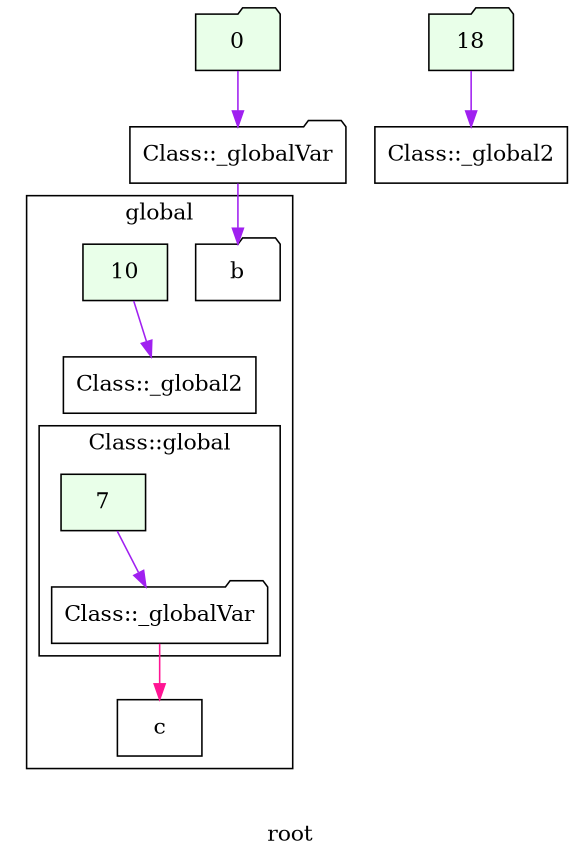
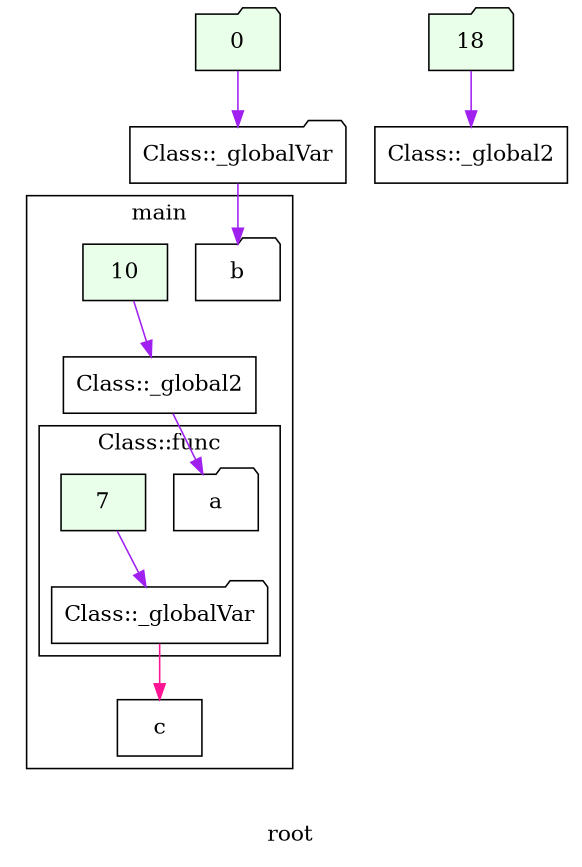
(160, 214) -> (160, 214)
(160, 444) -> (160, 444)
none -> (216, 502)
